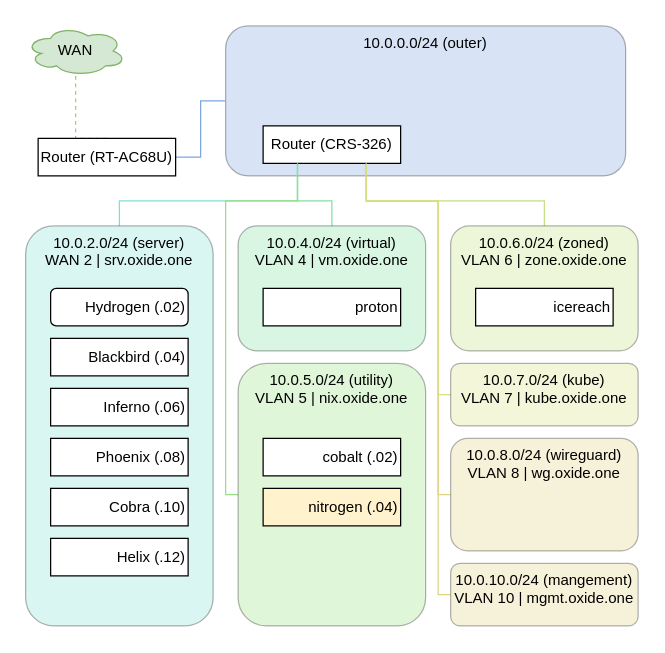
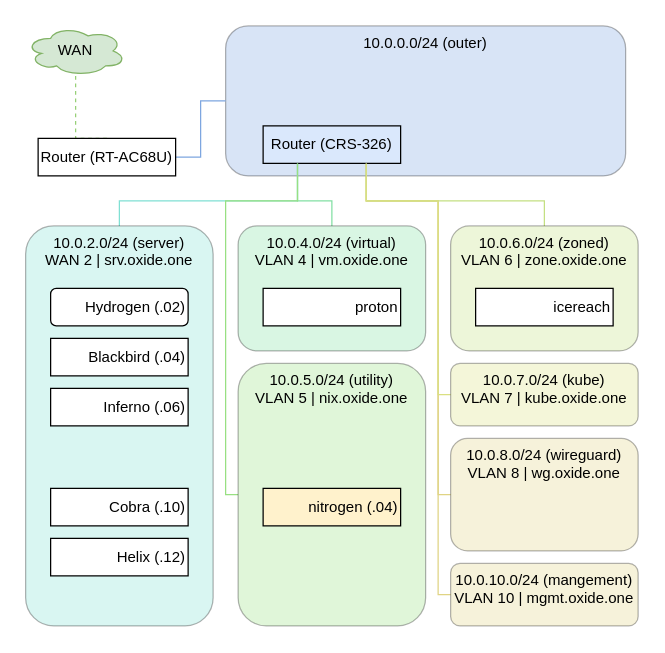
(332, 144) -> (332, 144)
(119, 457) -> none
(332, 457) -> none
